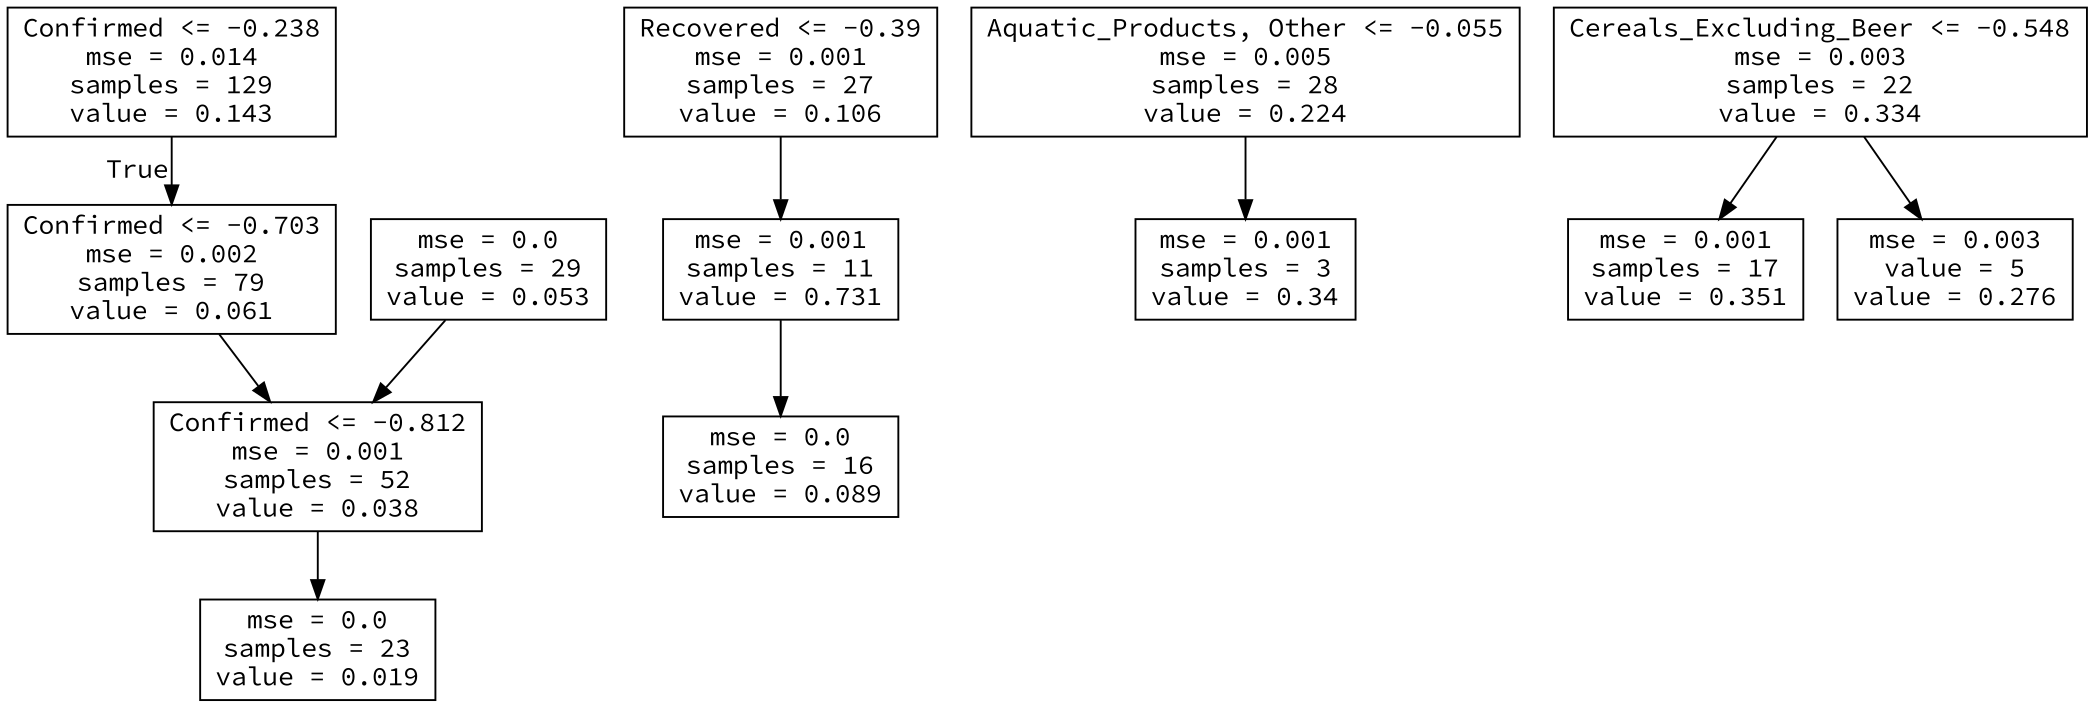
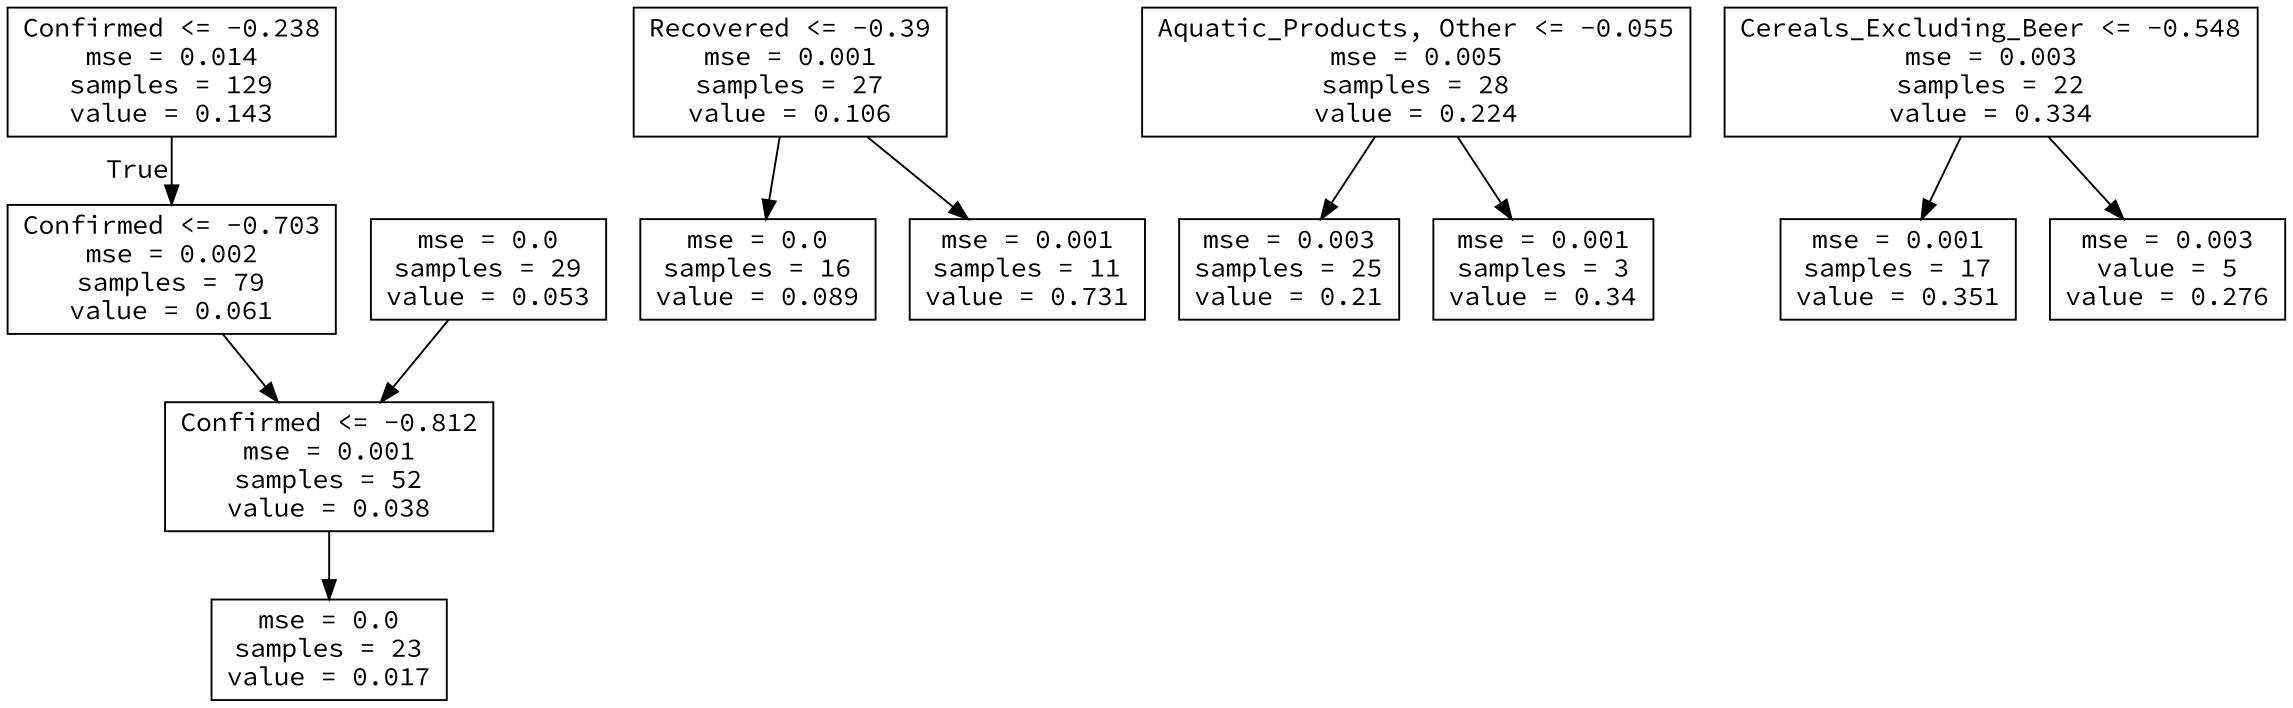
none -> (1289, 269)
(781, 358) -> (774, 168)
(318, 650) -> (329, 650)
